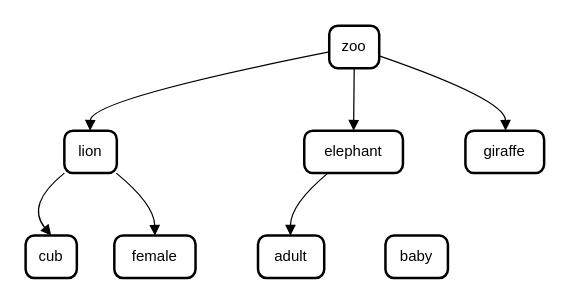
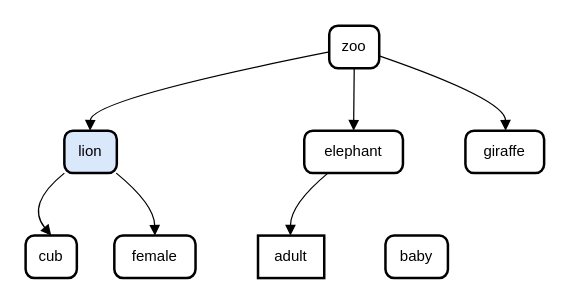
(91, 152) -> (91, 152)
(291, 257) -> (291, 257)
